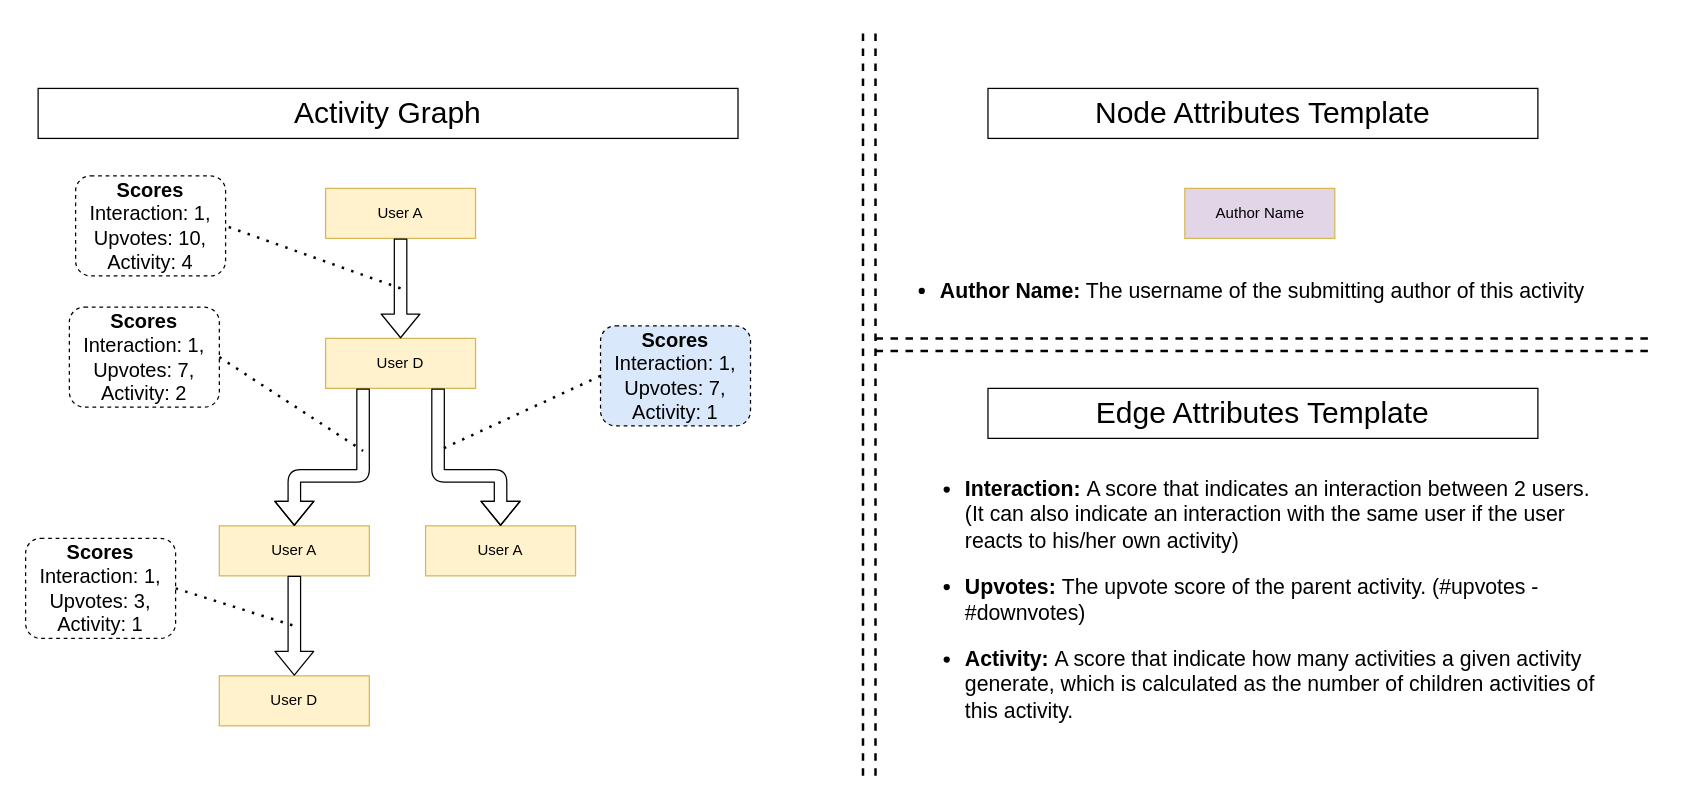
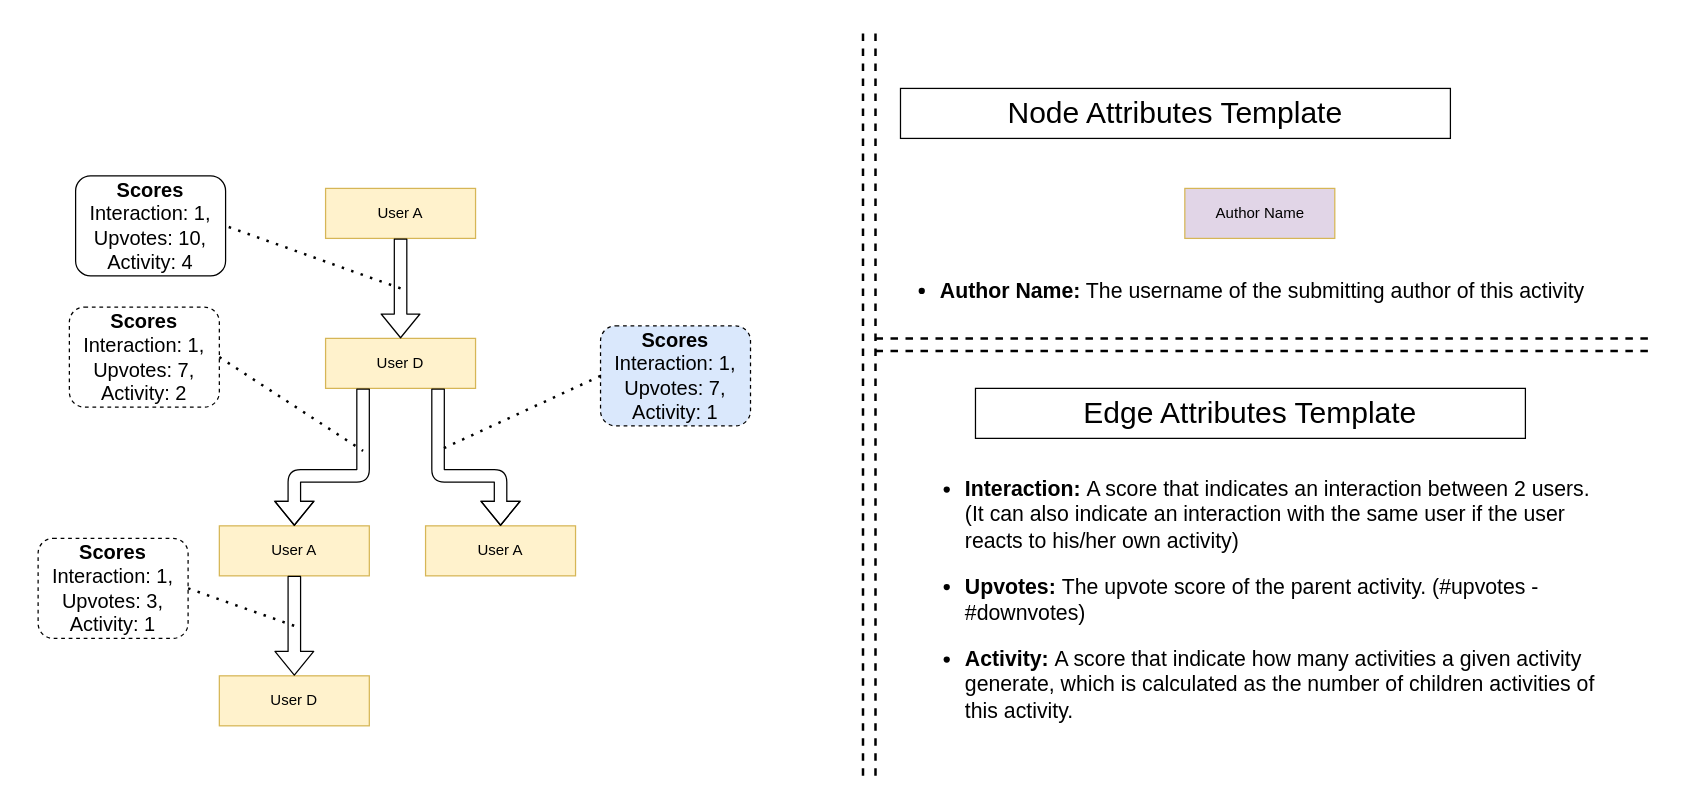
(388, 113) -> none
(1263, 113) -> (1176, 113)
(151, 226) -> (151, 226)
(1263, 413) -> (1251, 413)
(101, 588) -> (113, 588)
